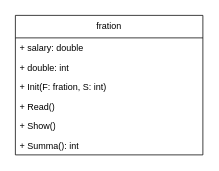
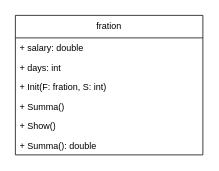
(47, 68) -> (43, 68)
(39, 107) -> (41, 107)
(50, 146) -> (58, 146)
